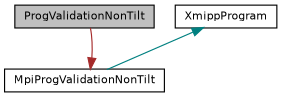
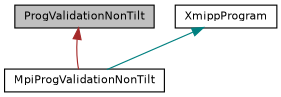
(92, 43) -> (77, 54)
